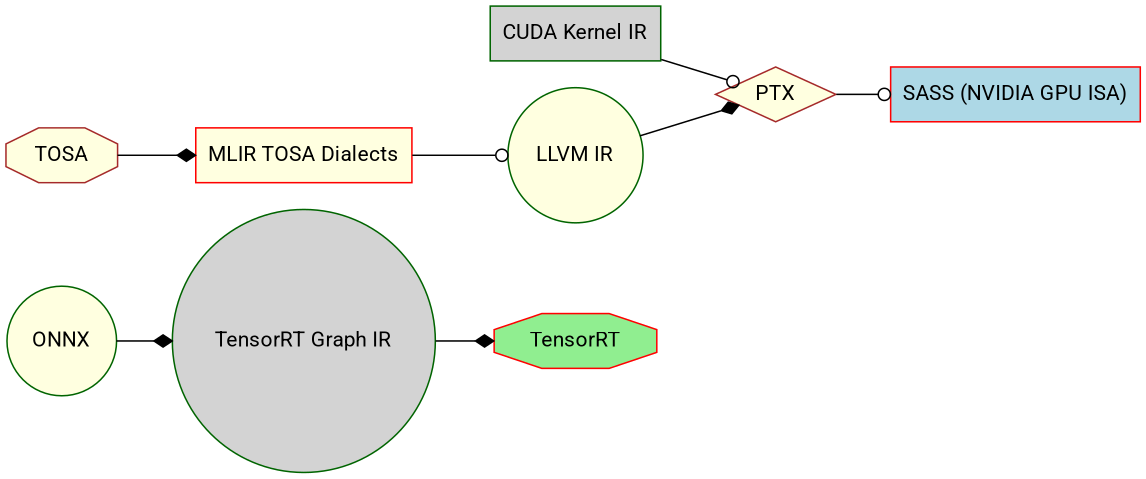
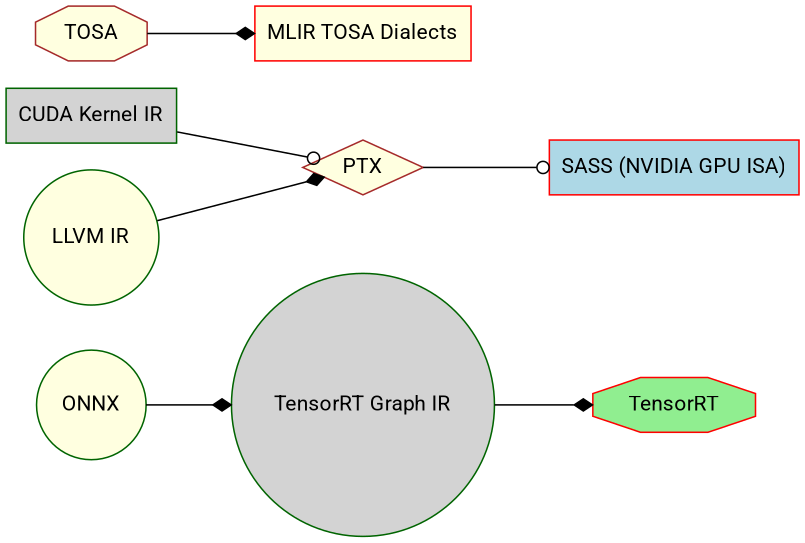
(454, 155) -> none
